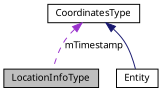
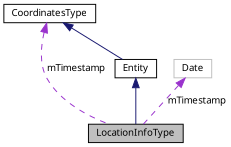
none -> (193, 69)
none -> (136, 106)
